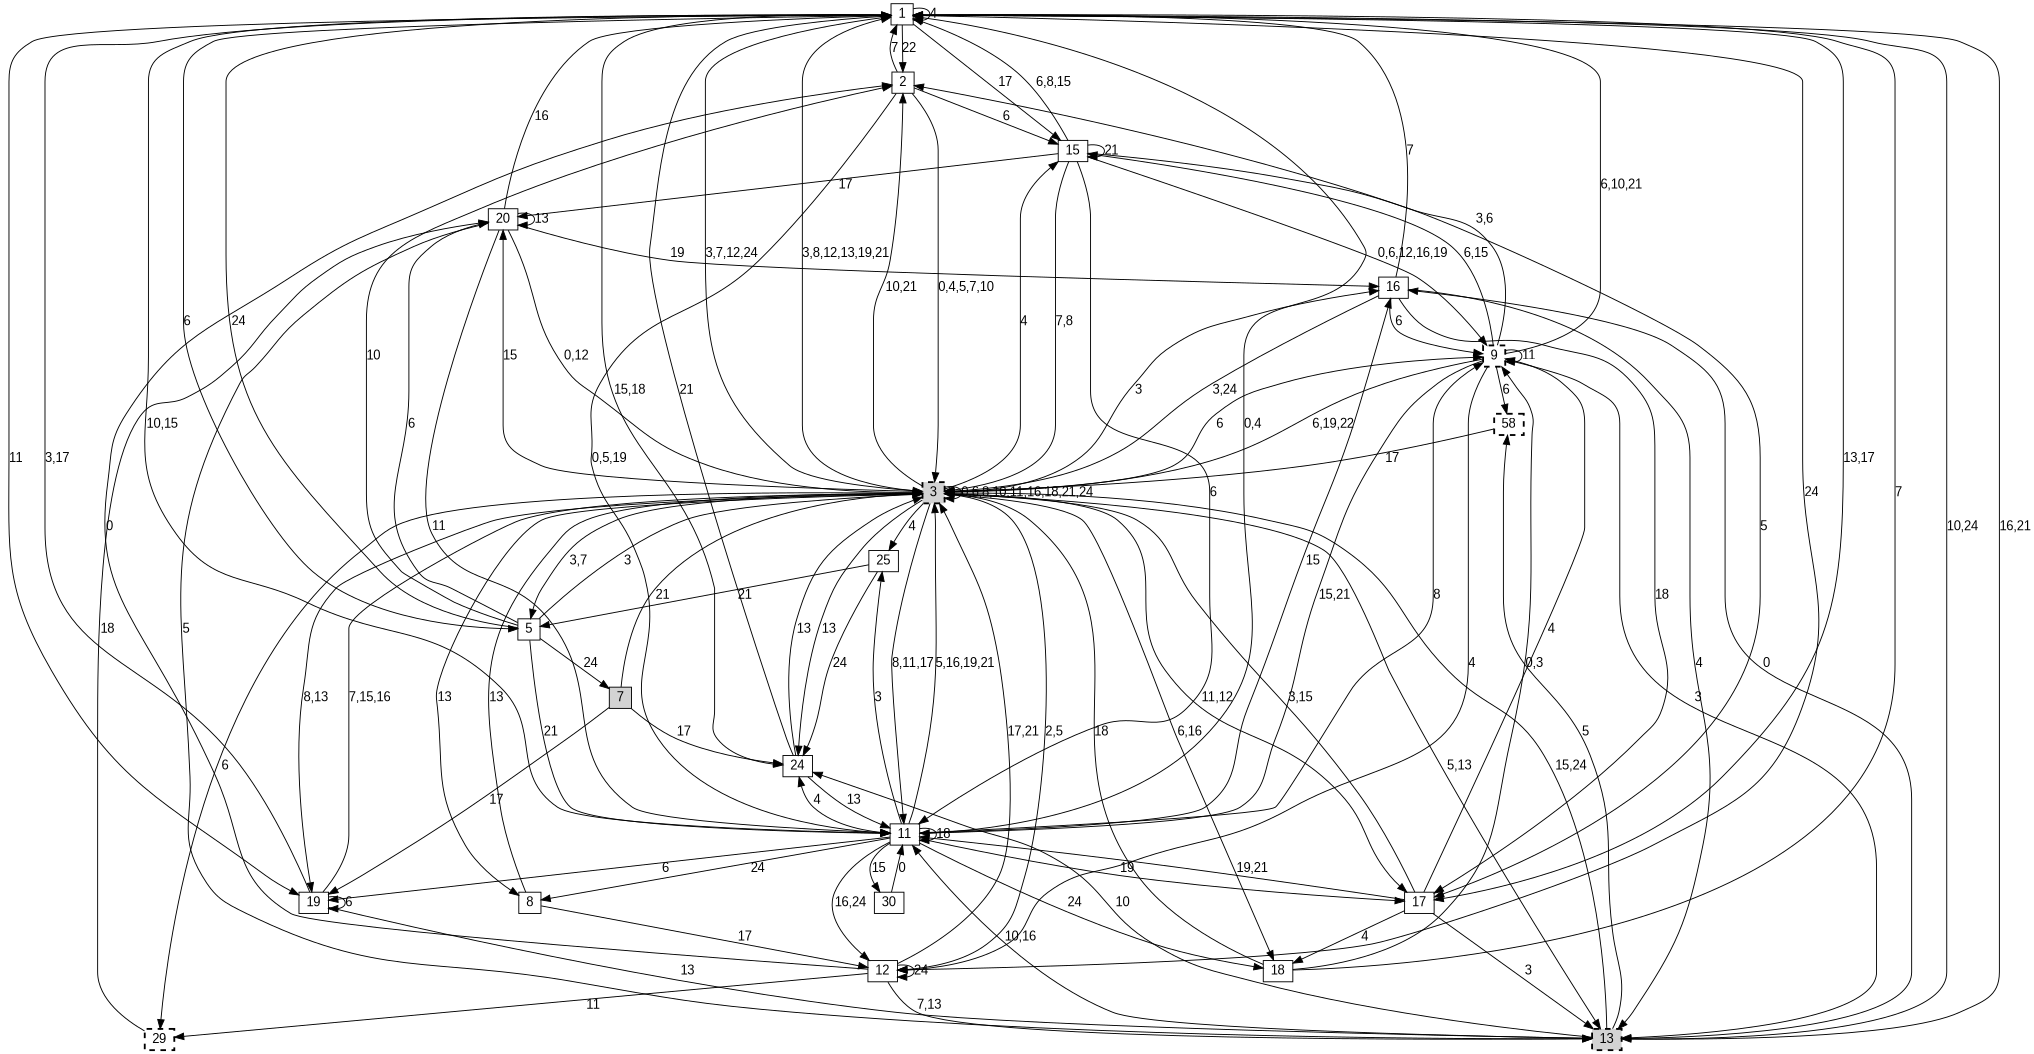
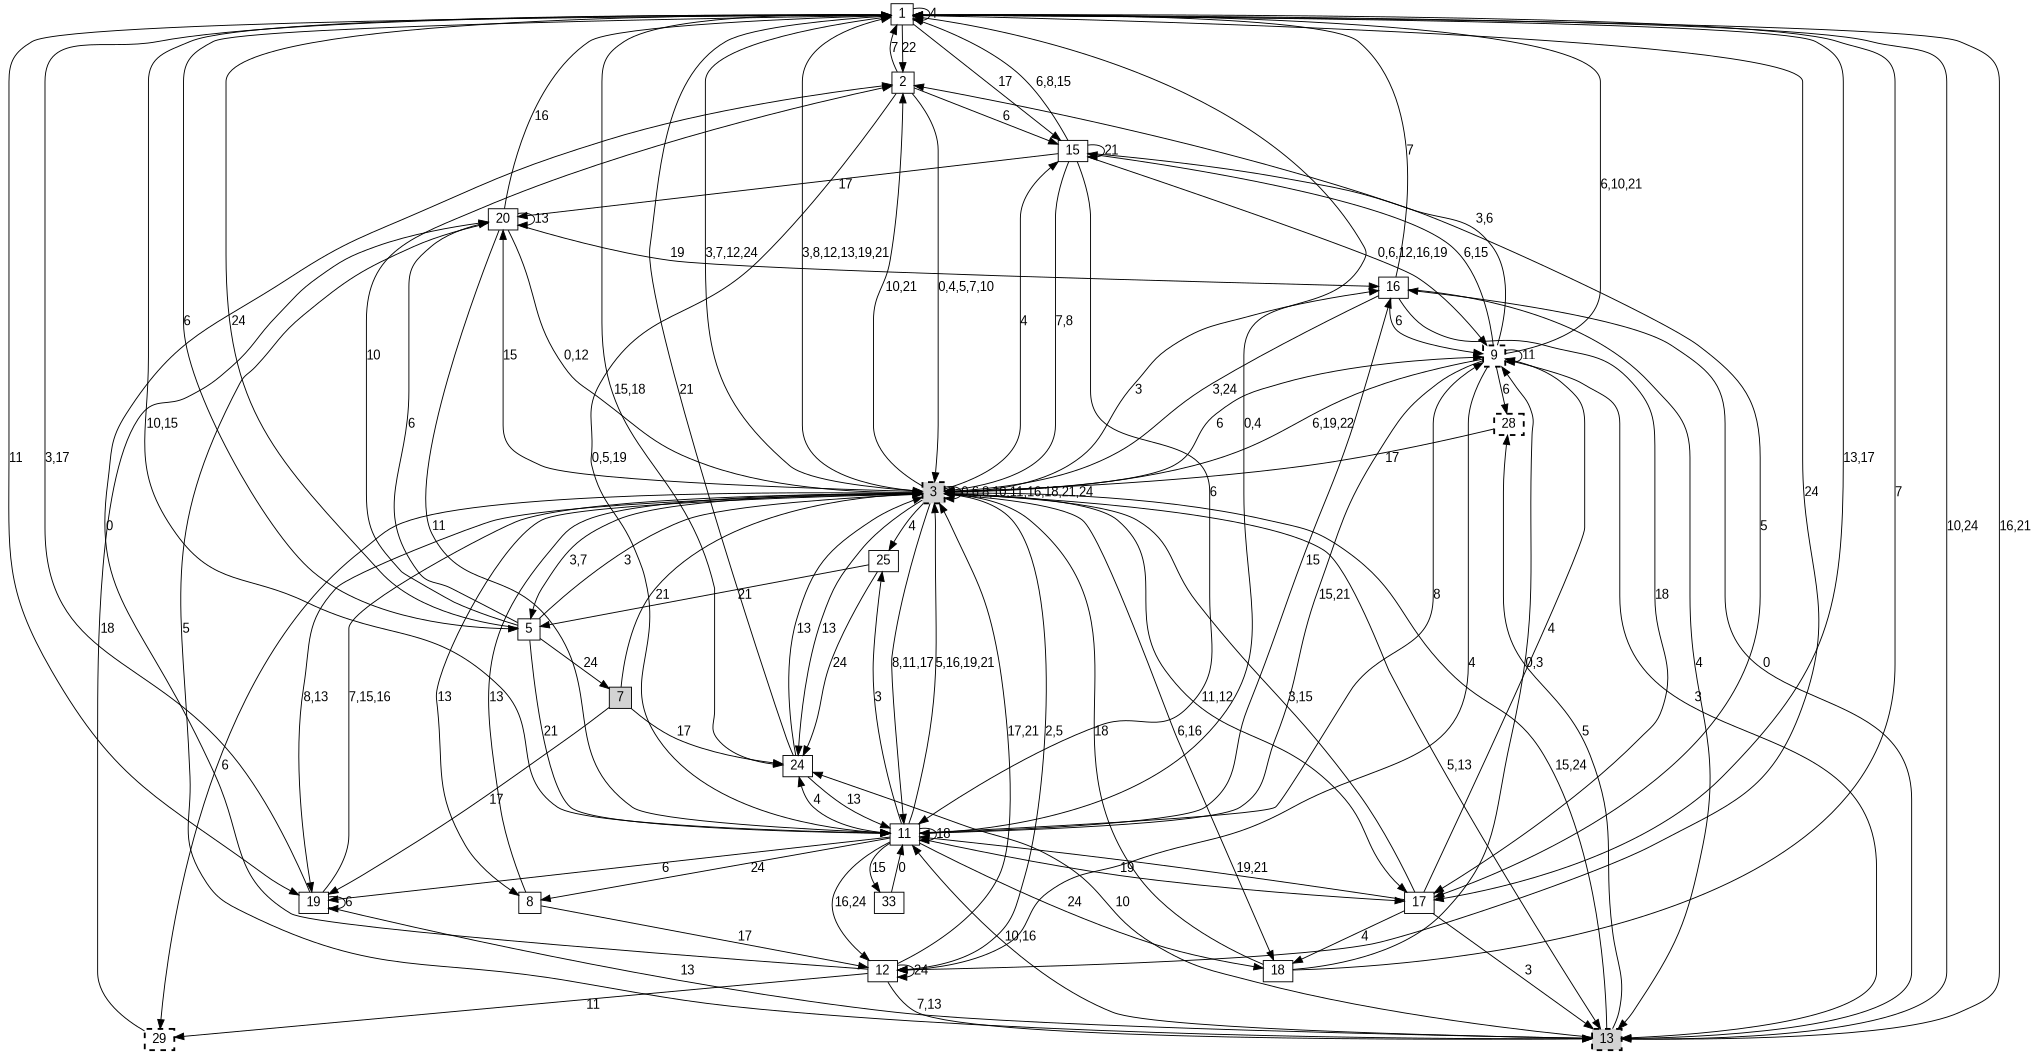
(1509, 424) -> (1509, 424)
(889, 903) -> (889, 903)
